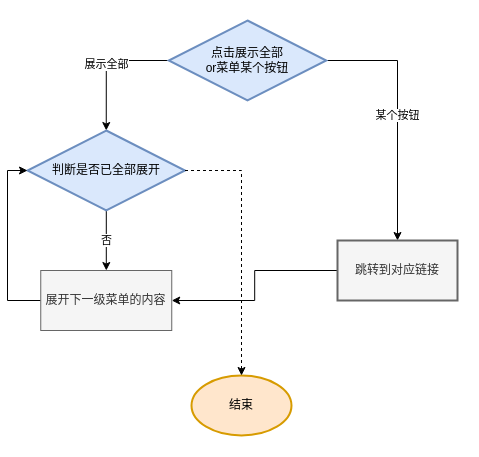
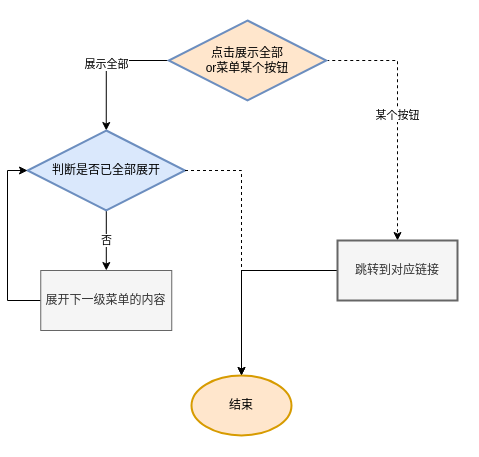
(248, 61) -> (248, 61)
(386, 61) -> (386, 61)
(233, 301) -> (251, 271)
